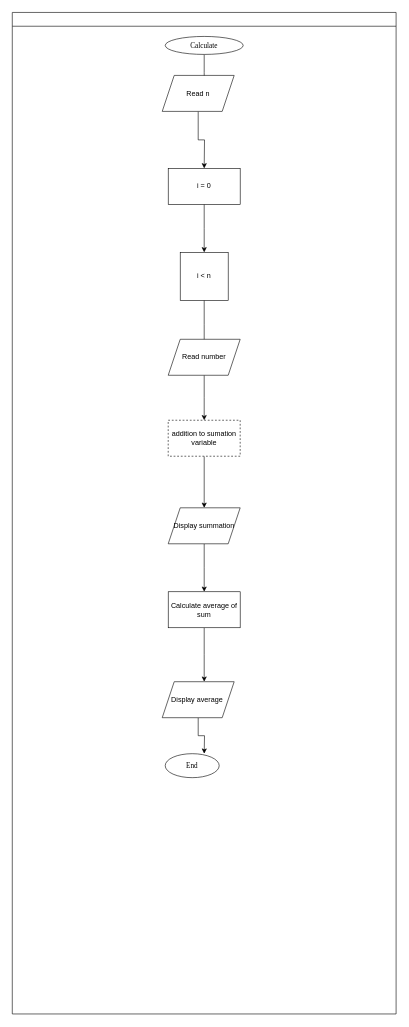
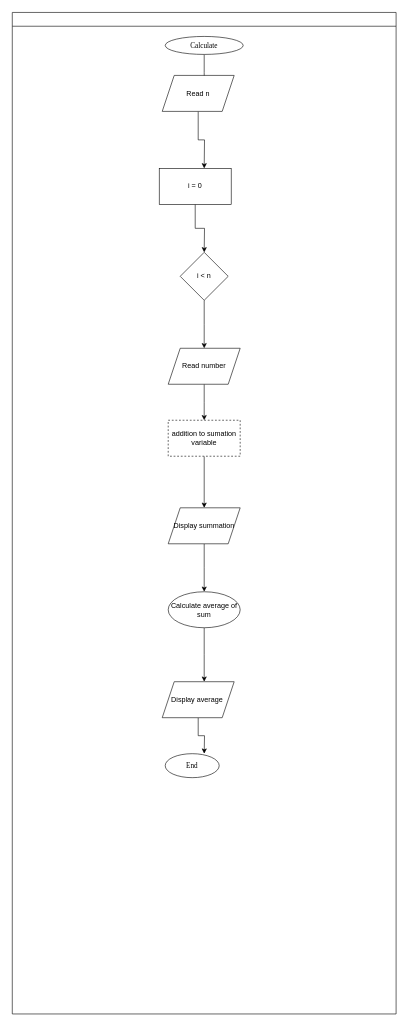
(204, 186) -> (195, 186)
(204, 276) -> (204, 276)
(204, 357) -> (204, 366)
(204, 610) -> (204, 610)
